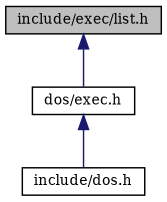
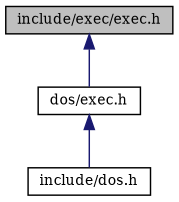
(84, 20) -> (89, 20)
